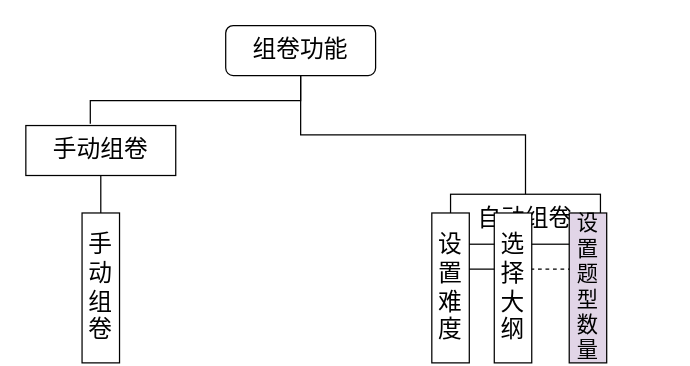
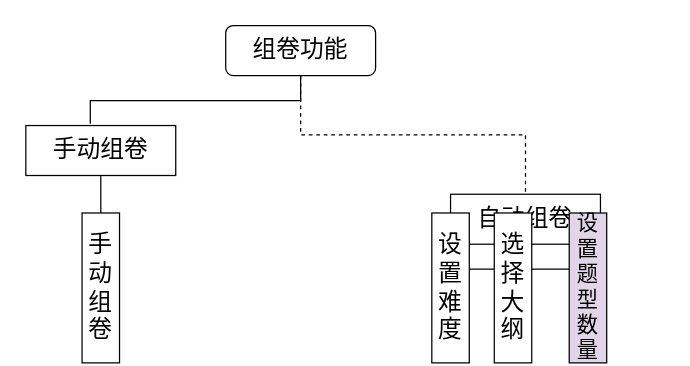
(426, 135) -> (426, 135)
(550, 269) -> (550, 269)
